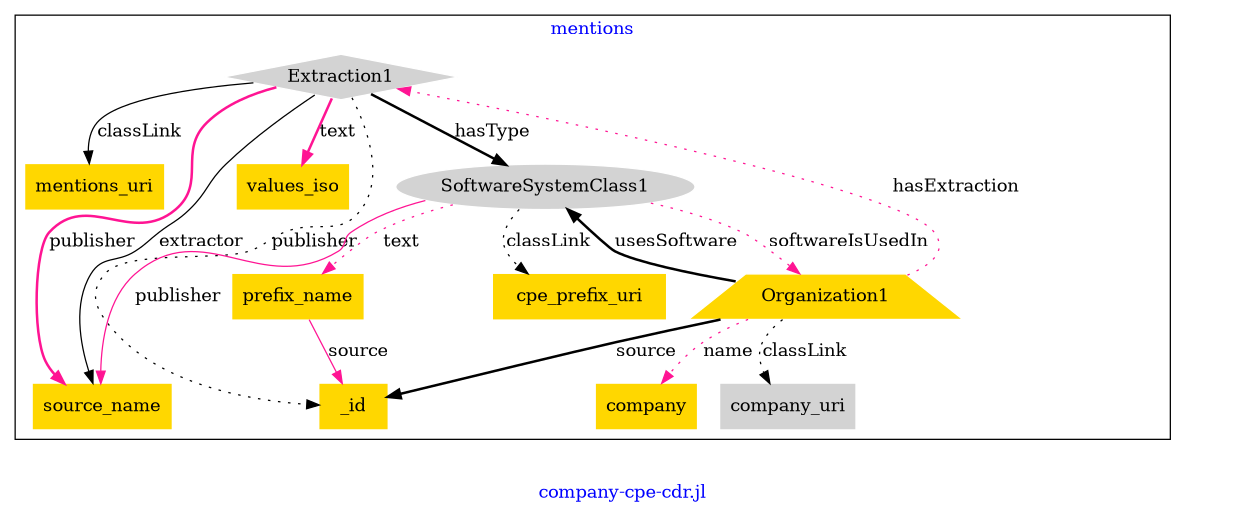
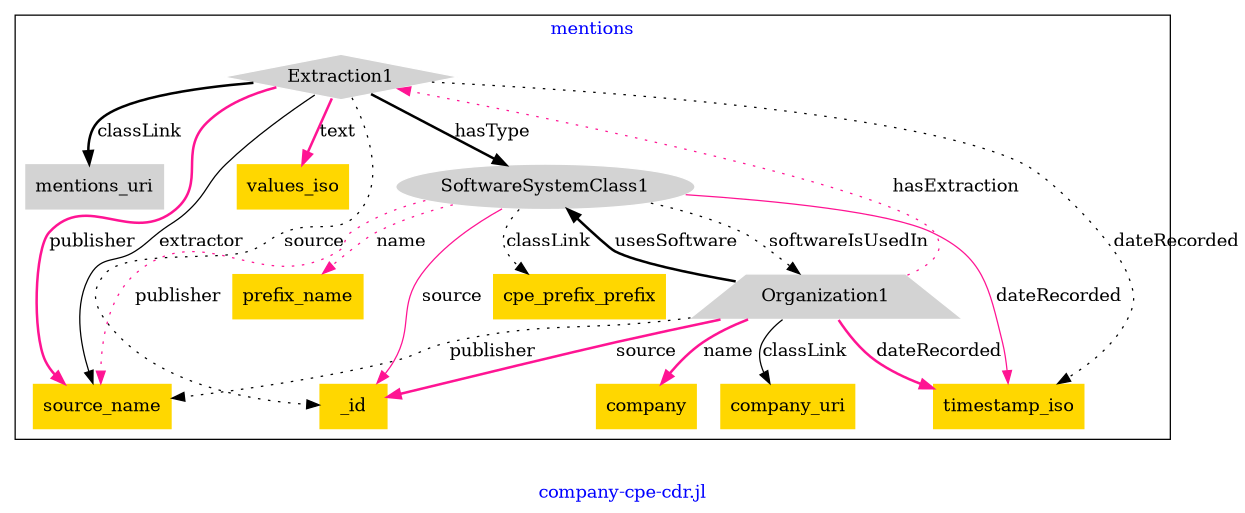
(157, 96) -> (157, 96)
(95, 187) -> (95, 187)
(725, 225) -> (725, 225)
(314, 242) -> (314, 242)
(401, 242) -> (401, 242)
(245, 261) -> (245, 261)
(579, 297) -> (579, 297)
(826, 297) -> (826, 297)
(705, 341) -> (705, 341)
(762, 343) -> (762, 343)
(323, 346) -> (421, 276)
none -> (436, 346)
(560, 355) -> (560, 355)
(788, 407) -> (788, 407)
none -> (1009, 407)
